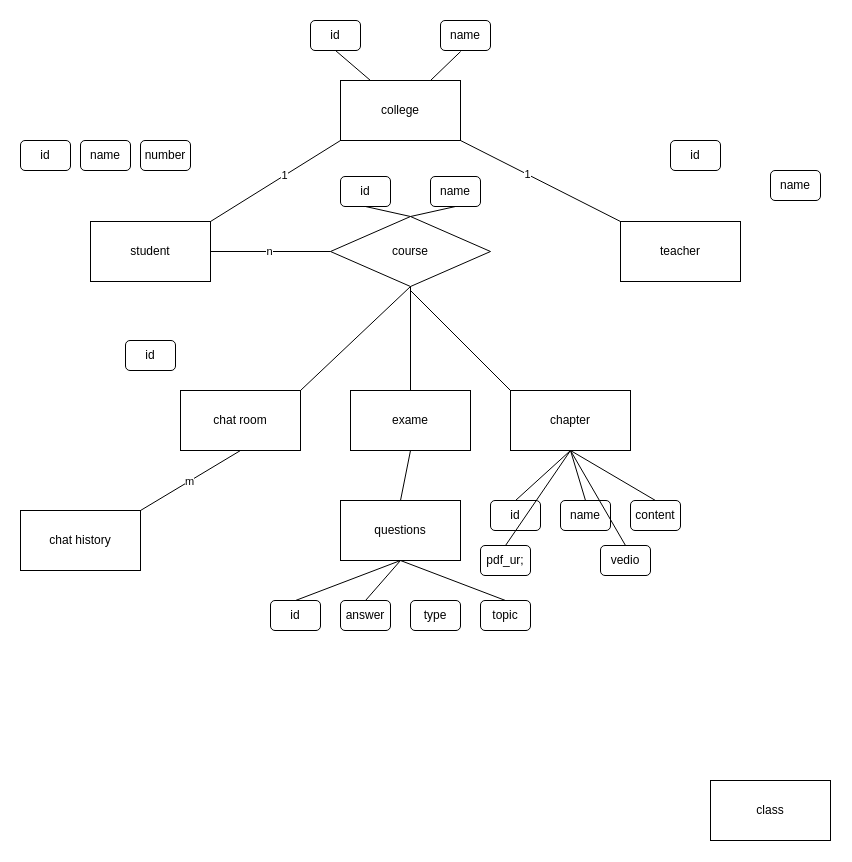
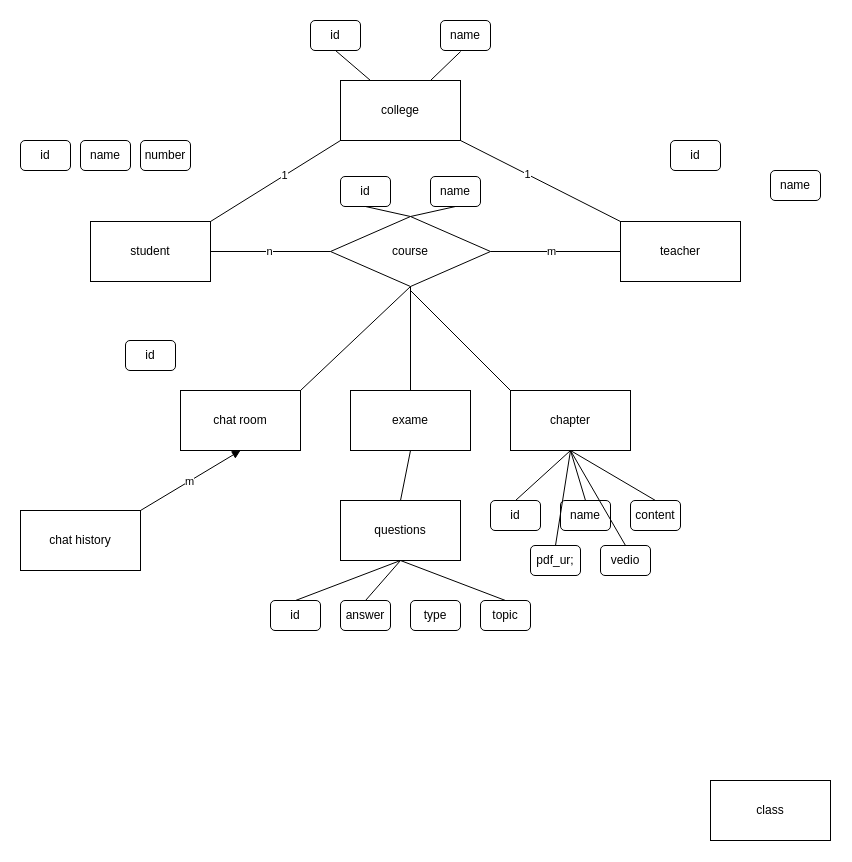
none -> (556, 252)
(236, 453) -> (233, 455)
(506, 561) -> (556, 561)
